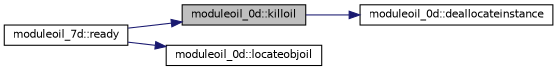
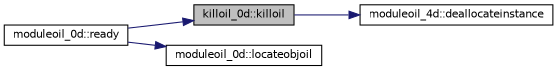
(244, 15) -> (244, 15)
(456, 15) -> (456, 15)
(66, 35) -> (66, 35)
